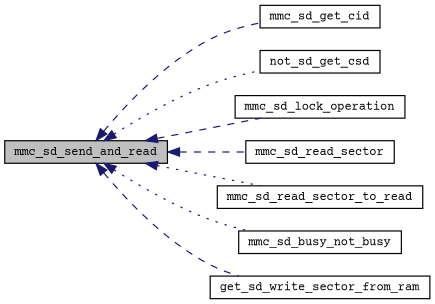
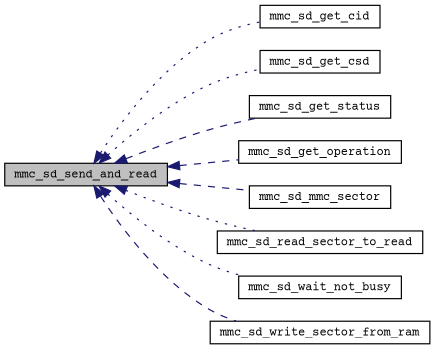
(320, 62) -> (320, 62)
(173, 63) -> (168, 71)
none -> (320, 107)
(320, 107) -> (320, 152)
(320, 152) -> (320, 197)
(320, 242) -> (320, 287)
(320, 287) -> (320, 332)
